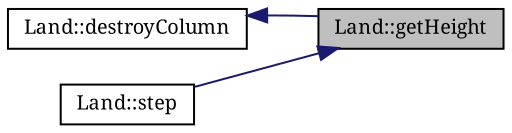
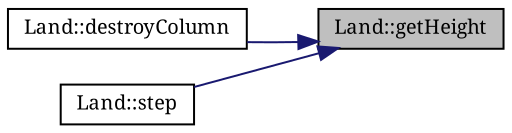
(293, 16) -> (273, 42)
